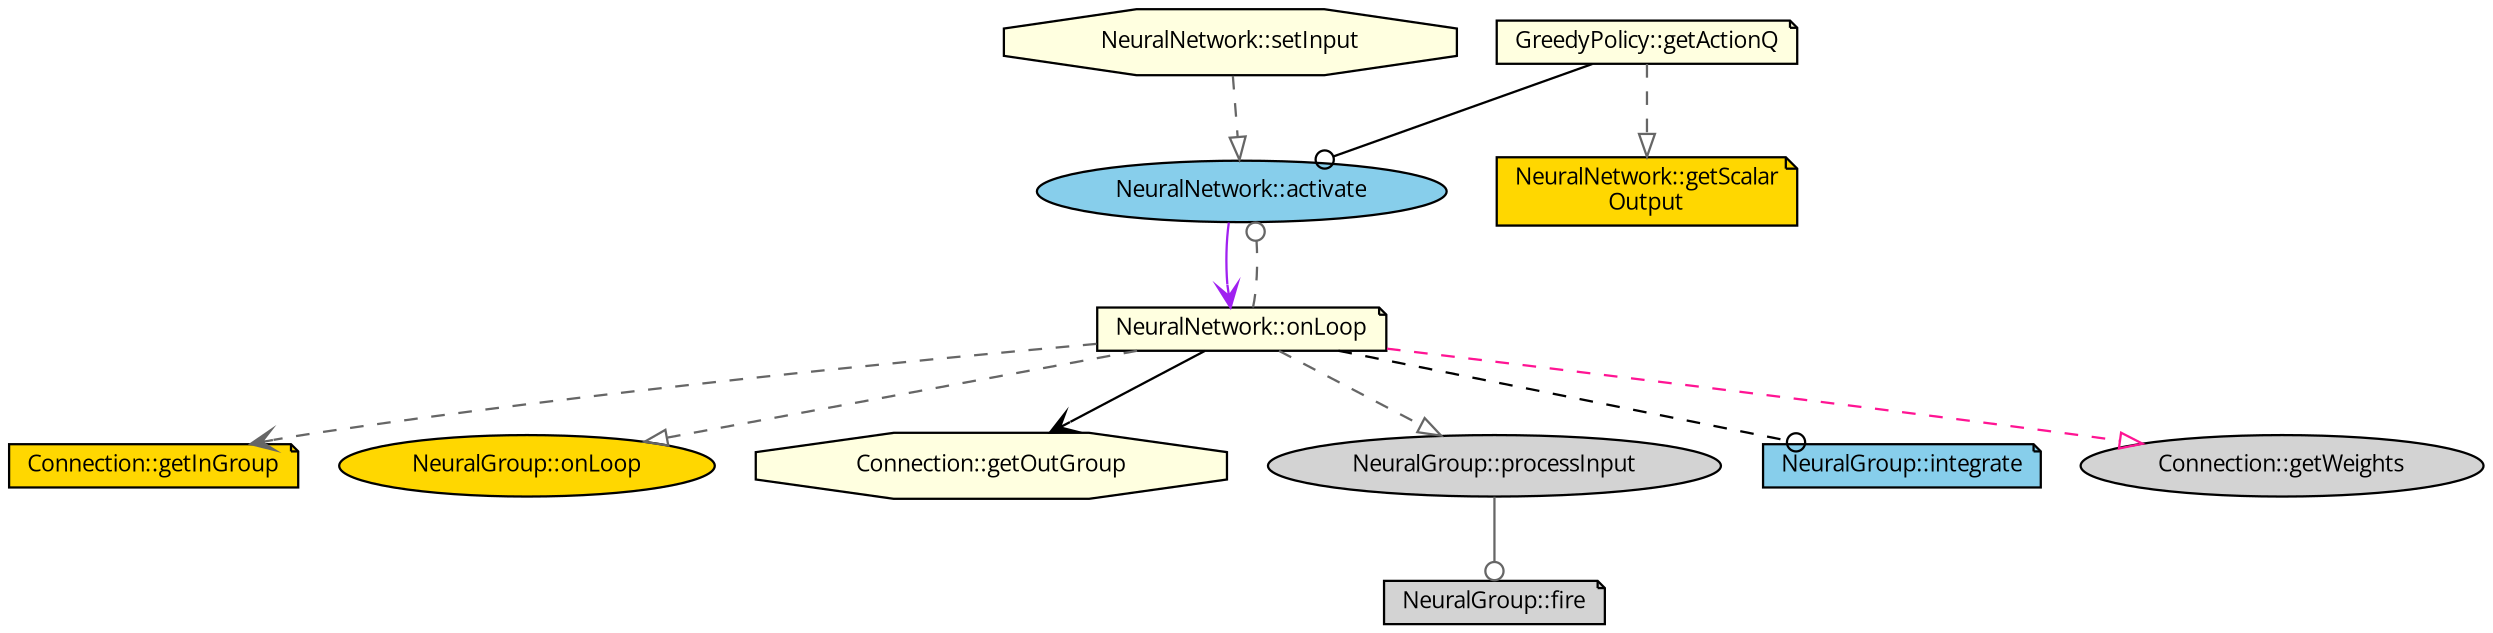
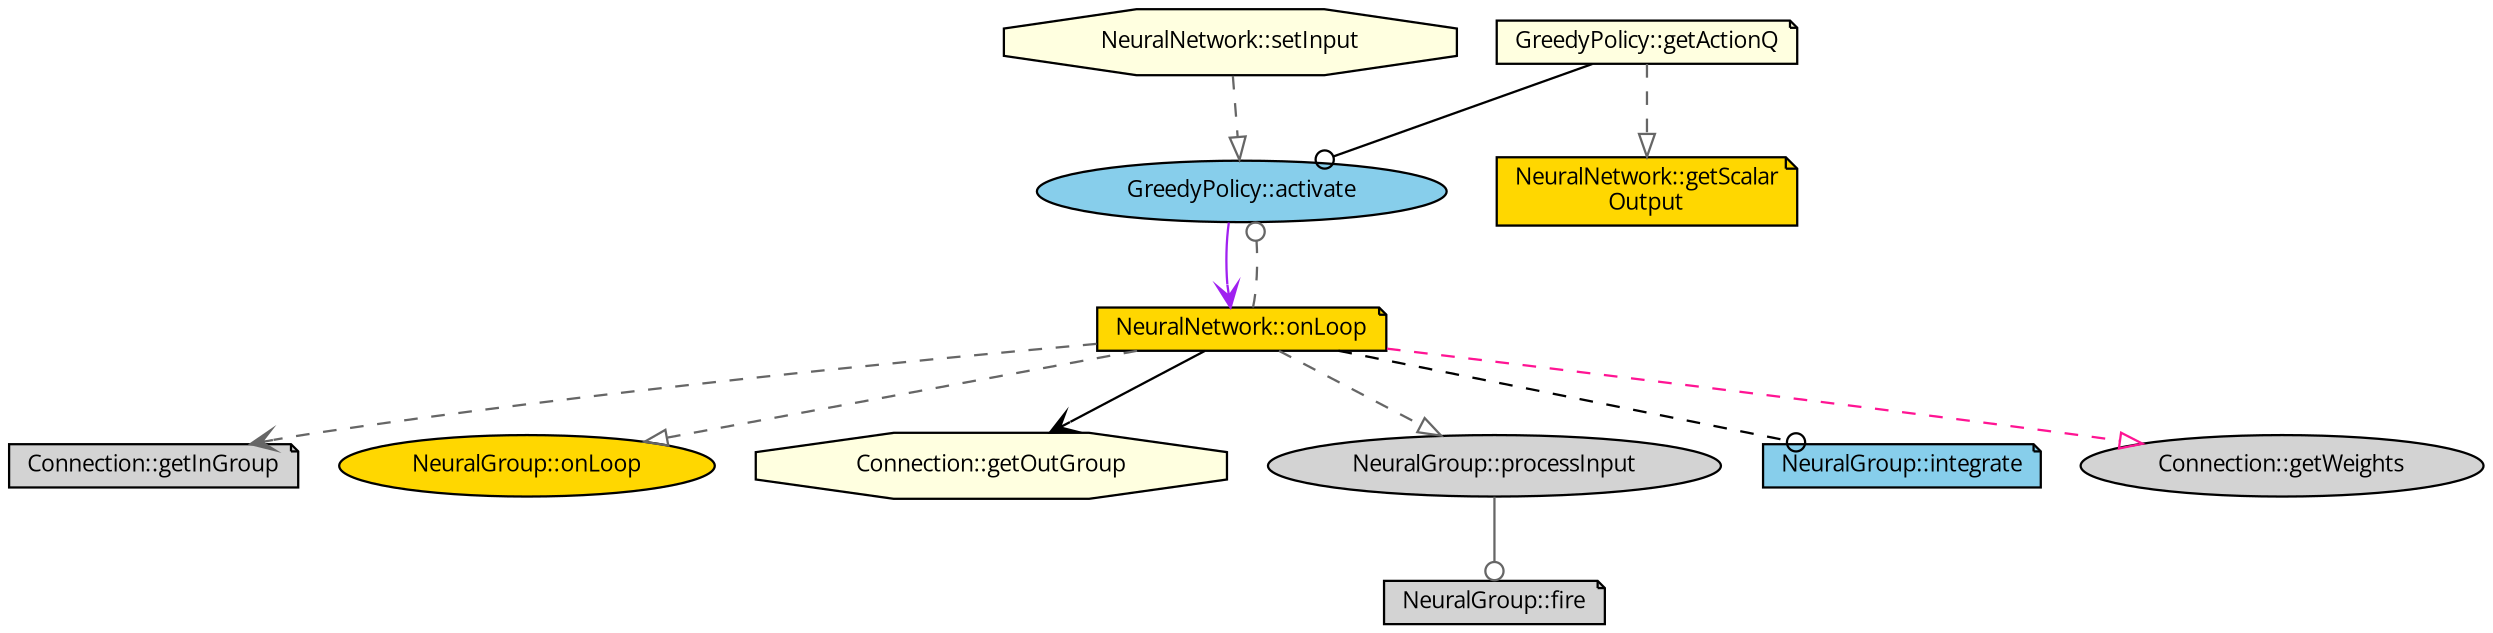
(1242, 191) -> (1242, 191)
(1242, 329) -> (1242, 329)
(154, 466) -> (154, 466)
